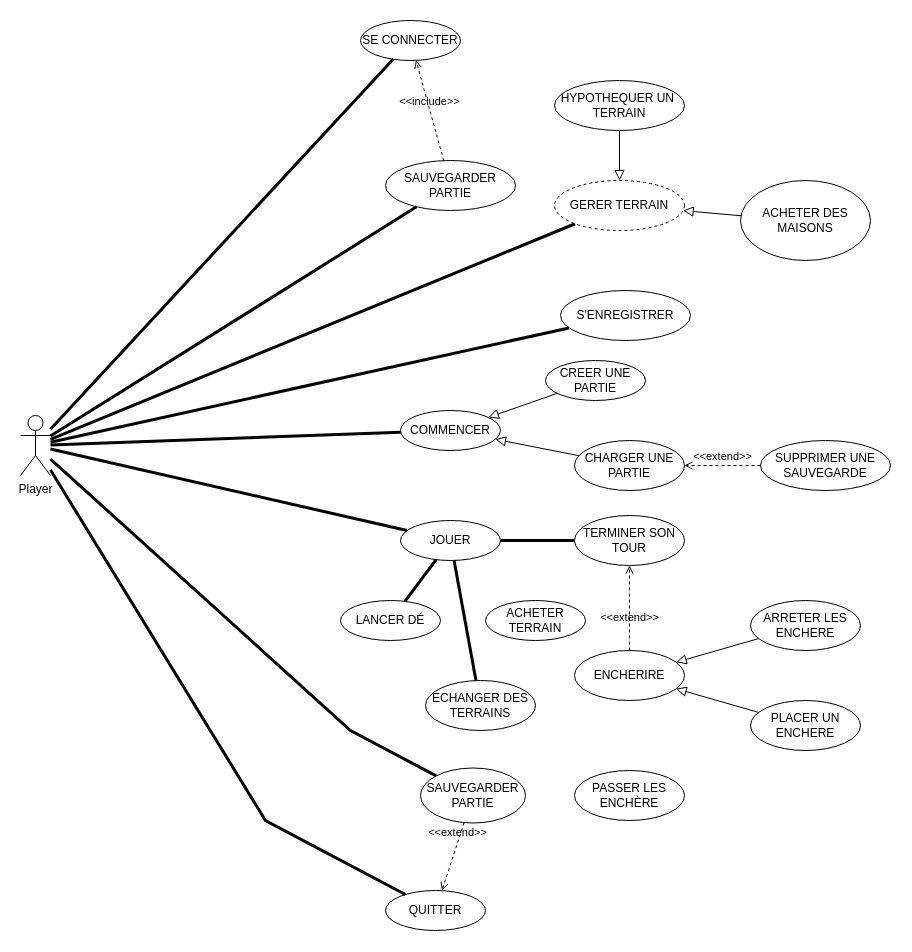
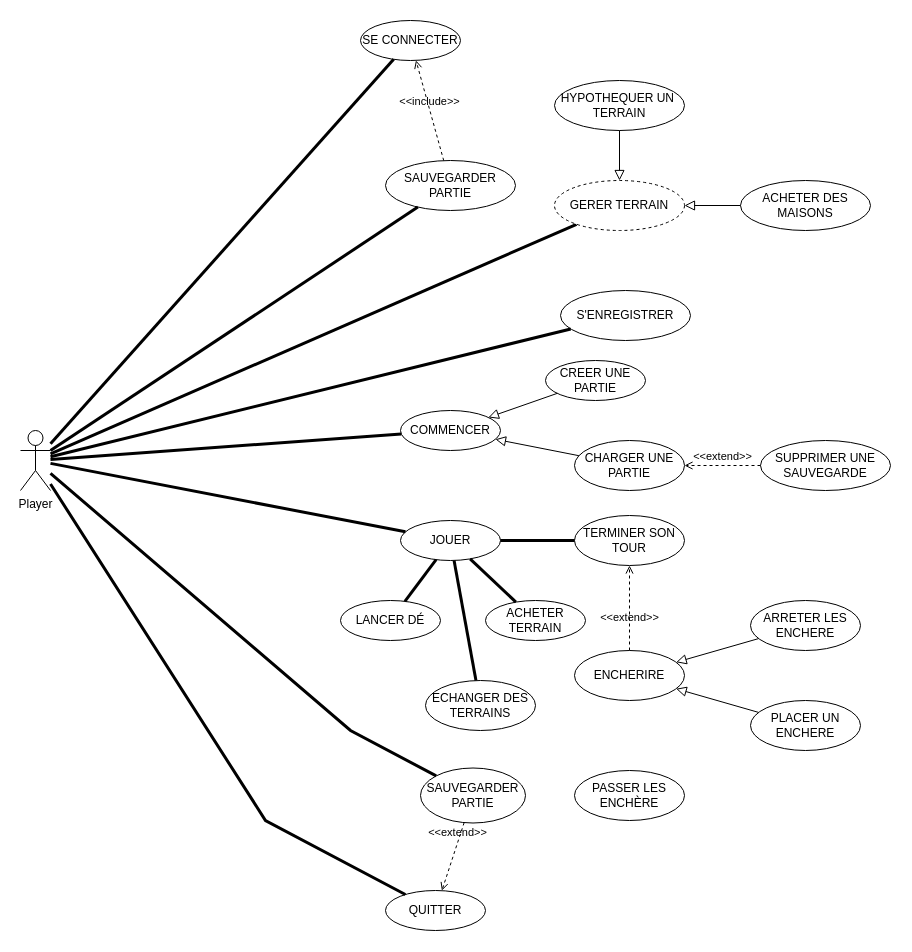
(806, 221) -> (806, 206)
(36, 446) -> (36, 461)
none -> (493, 580)
